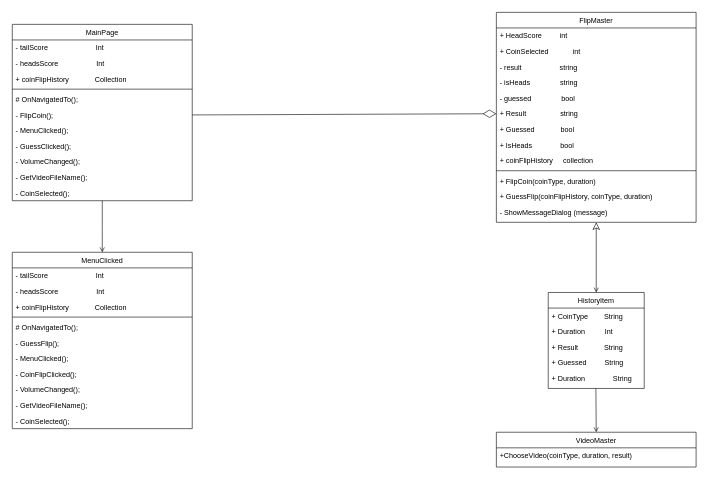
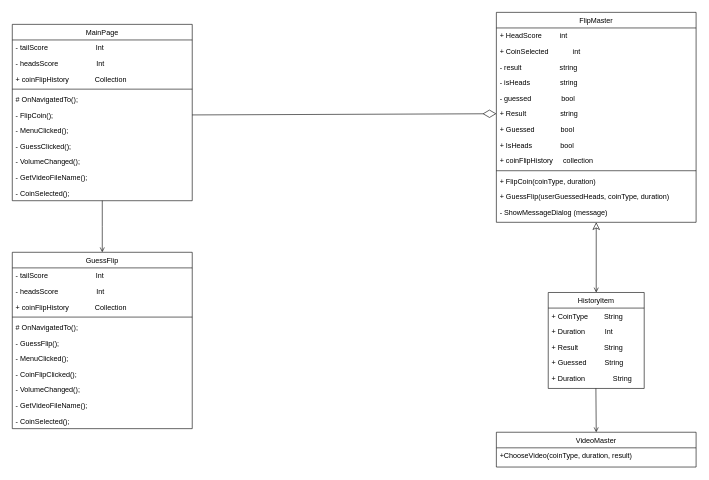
(584, 197) -> (590, 197)
(102, 260) -> (102, 260)
